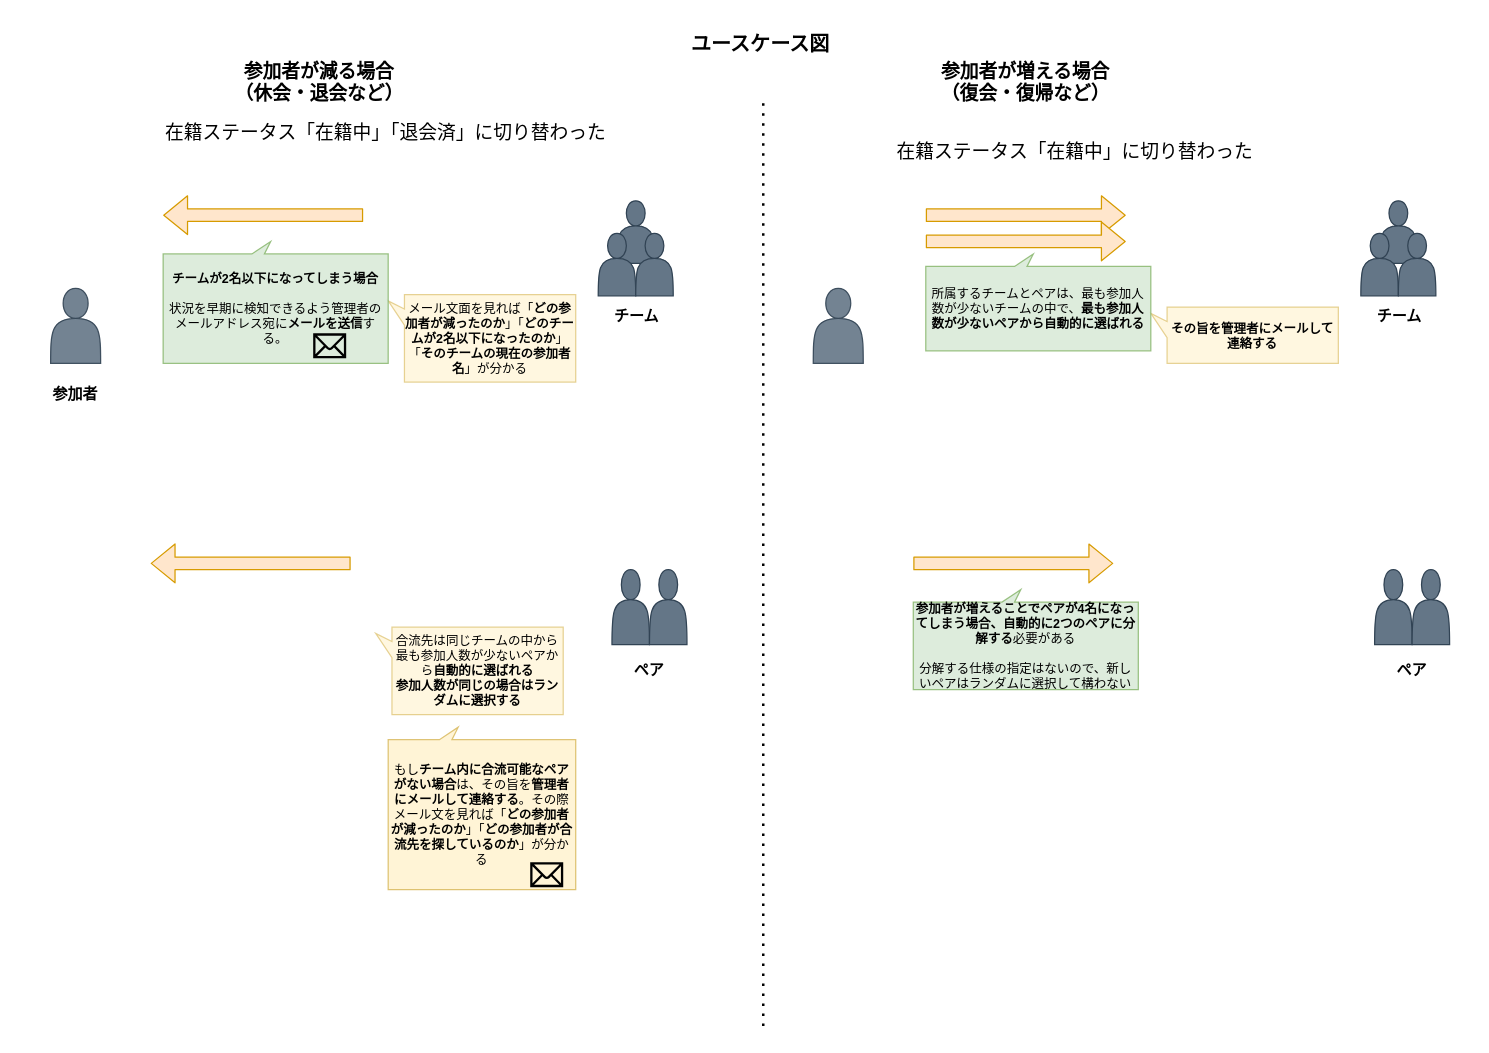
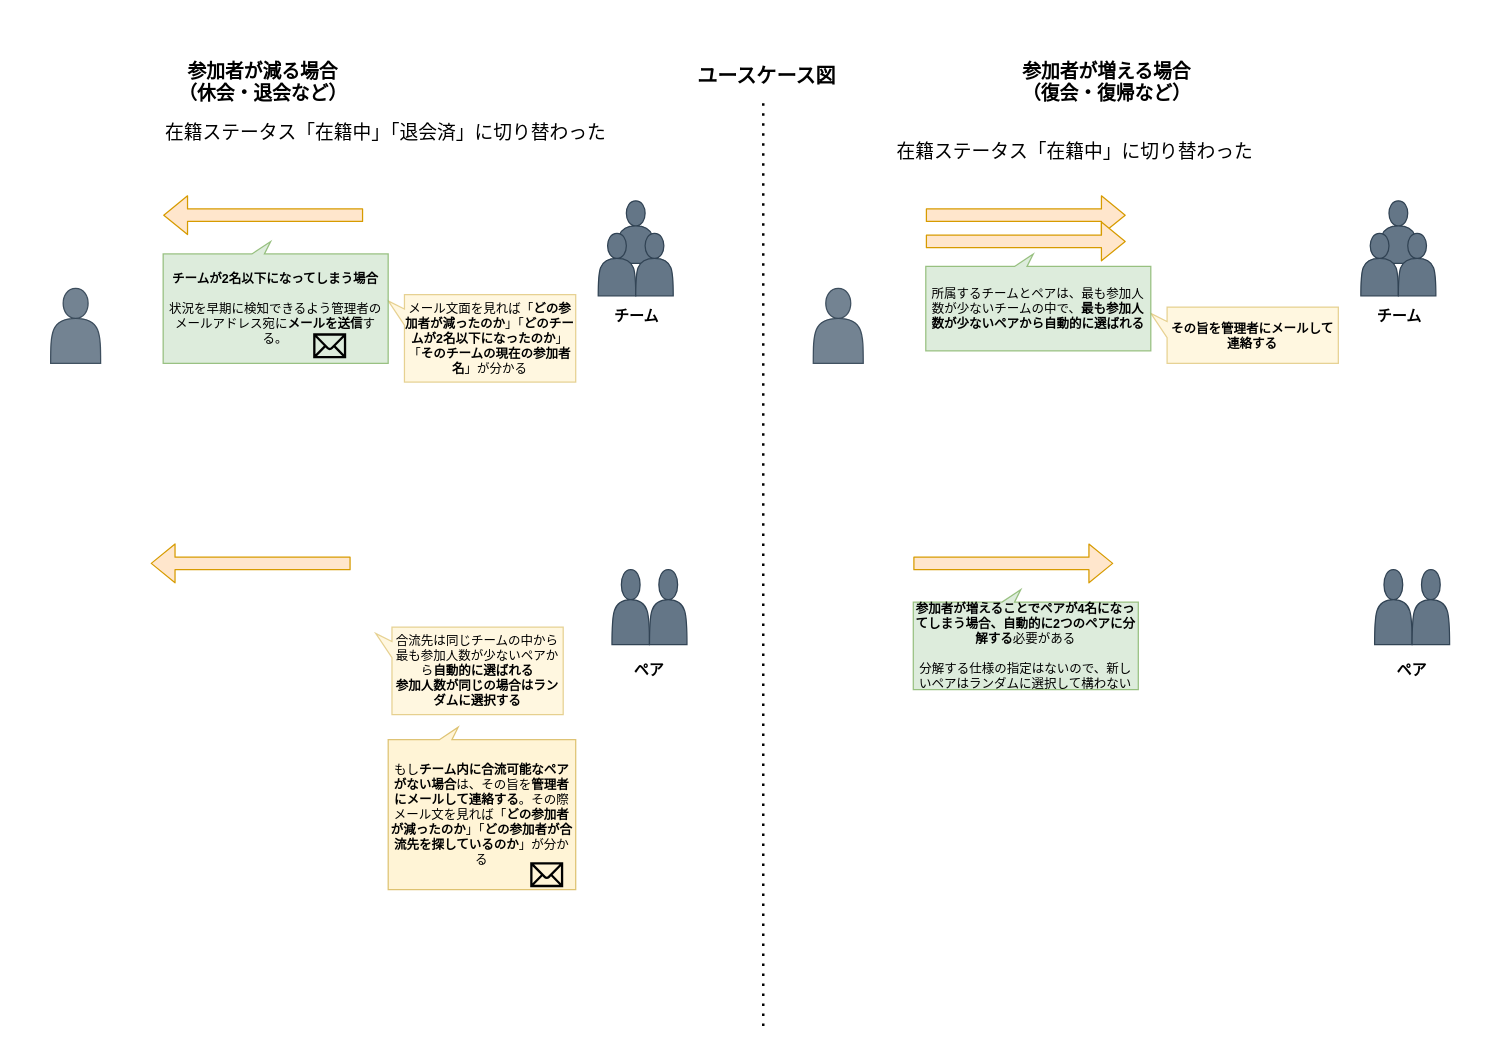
(761, 44) -> (767, 76)
(319, 82) -> (263, 82)
(1026, 82) -> (1107, 82)
(76, 394) -> none
